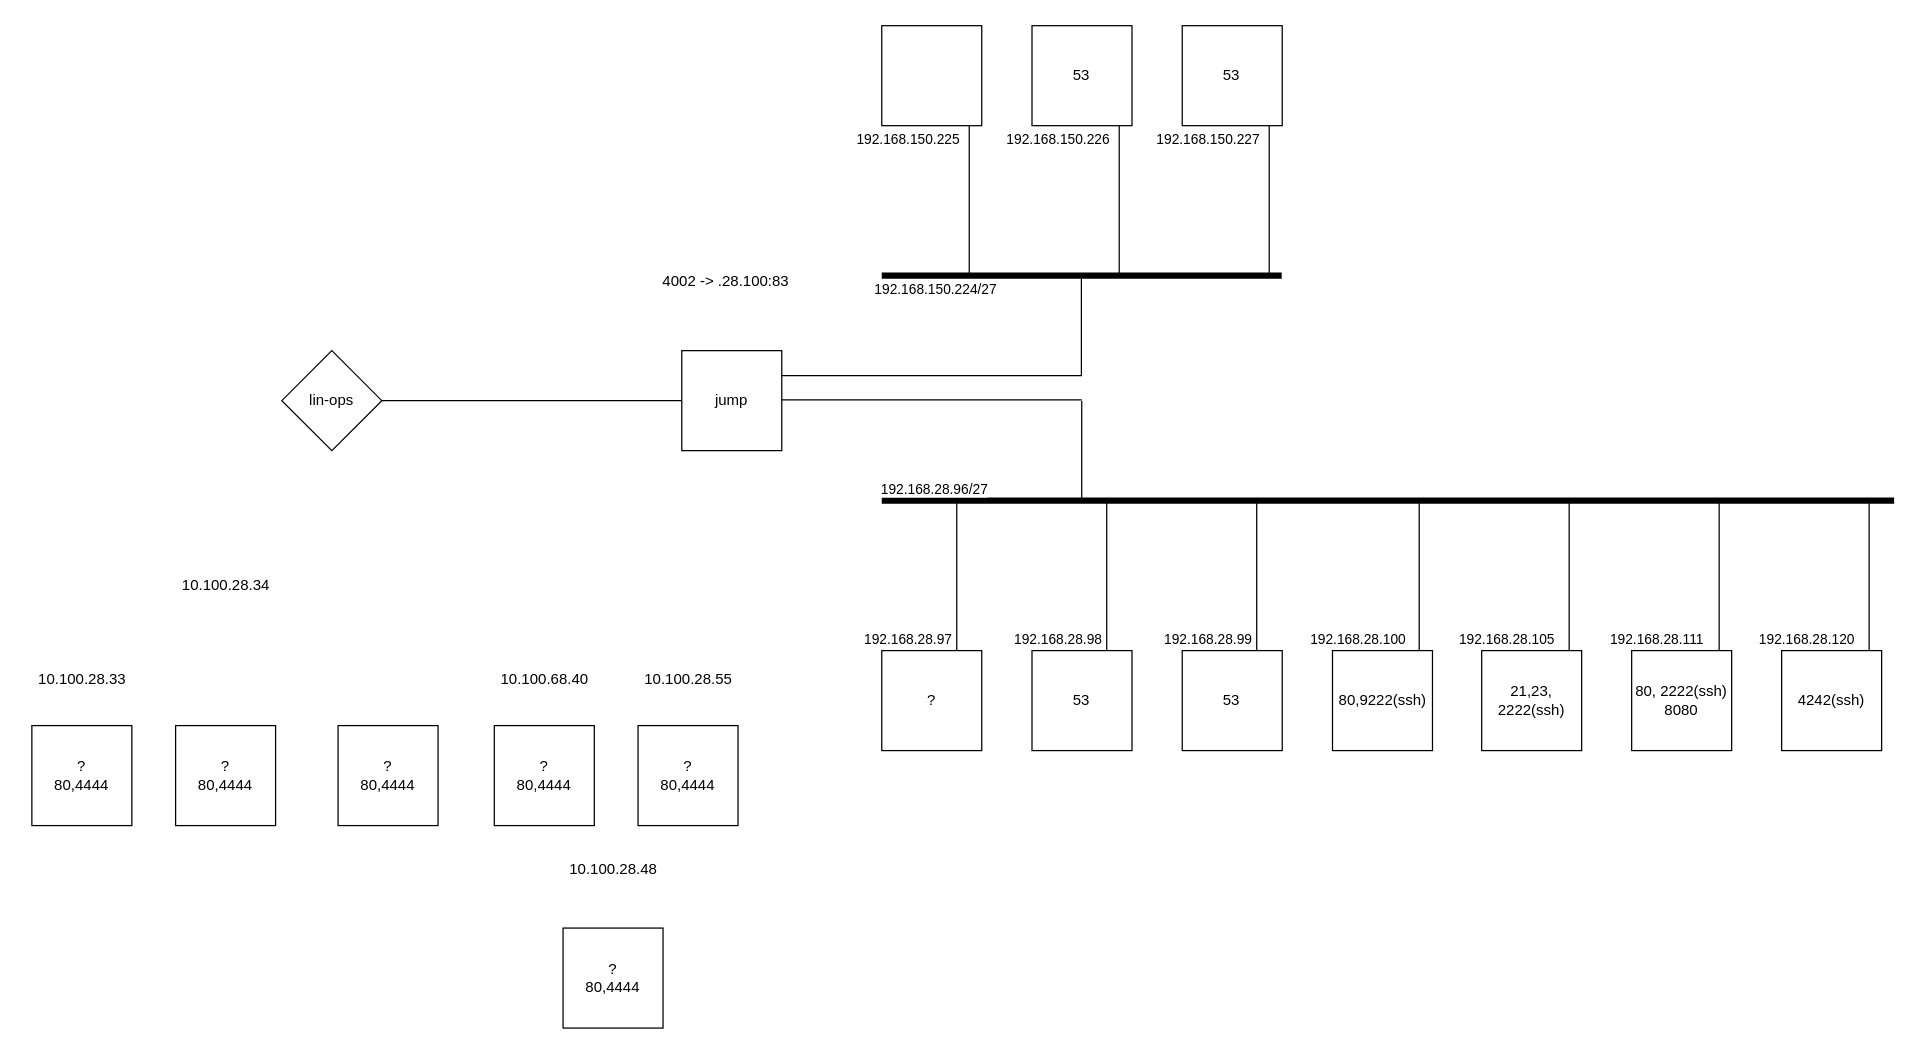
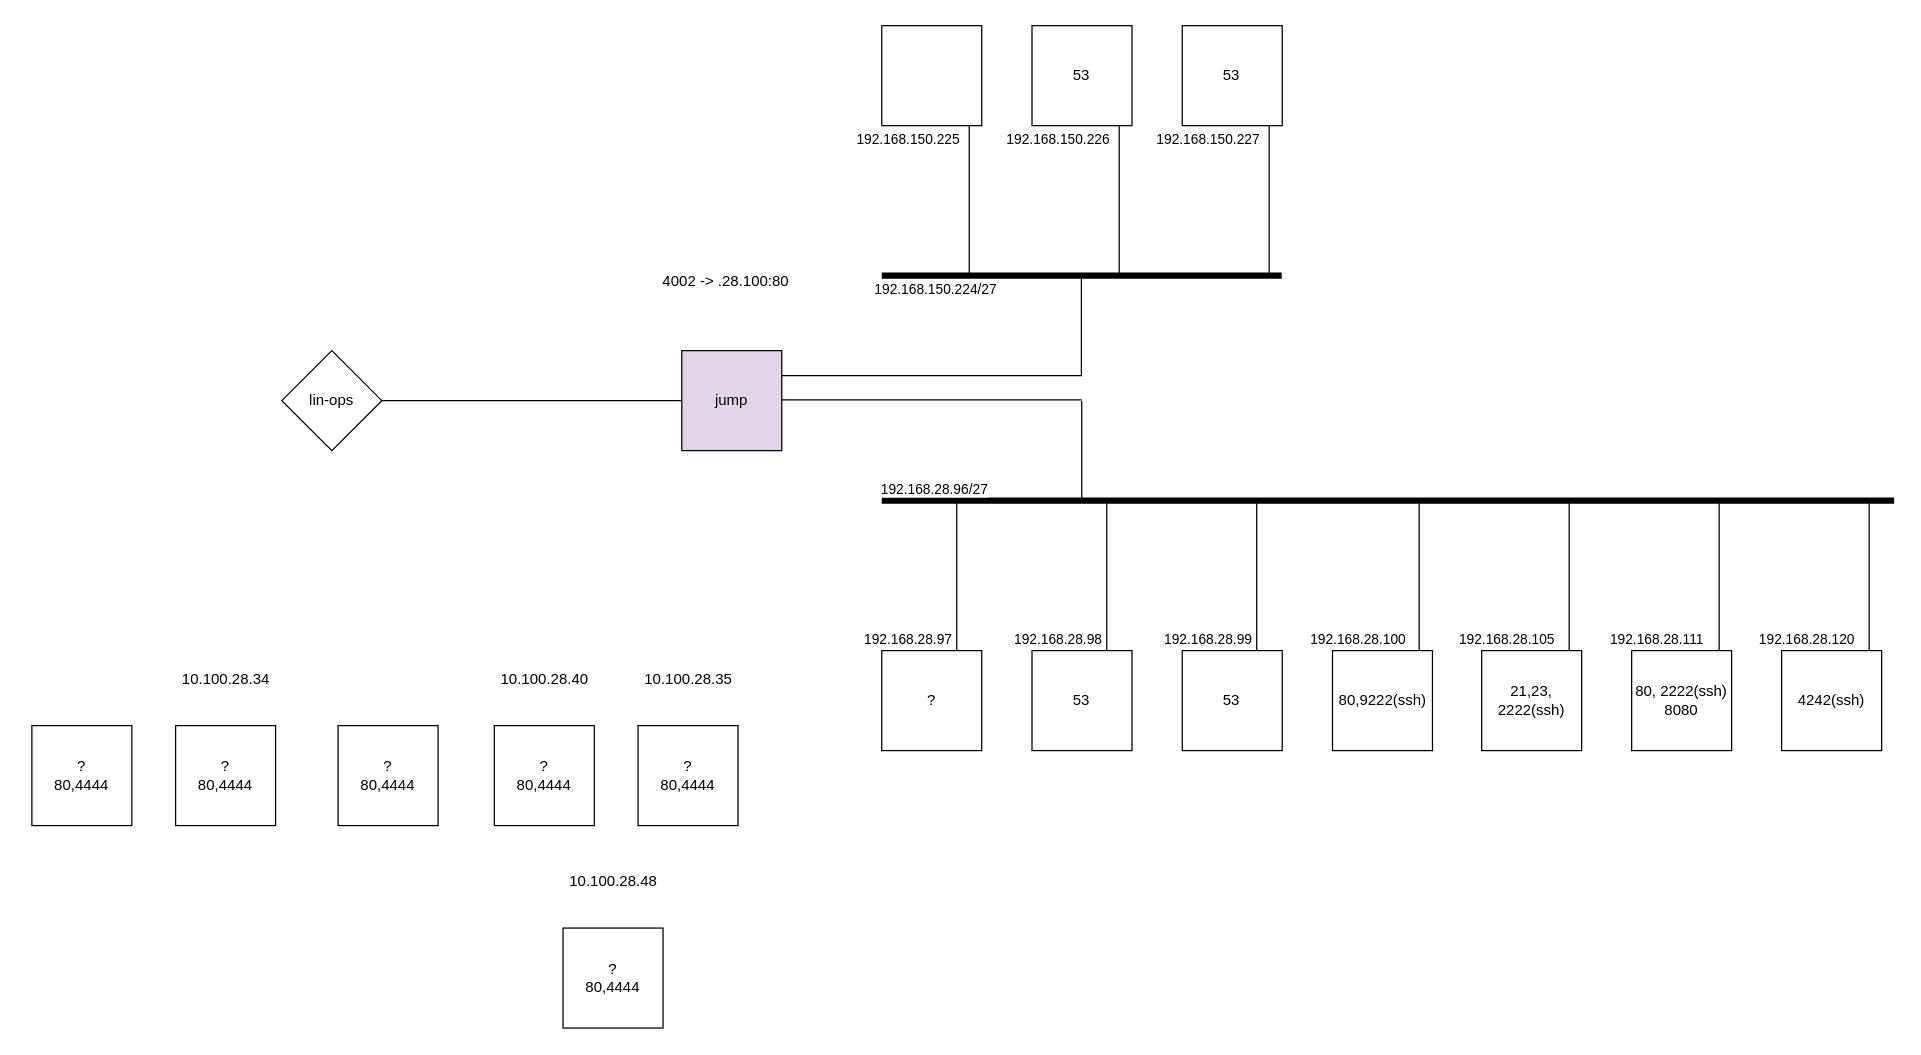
(726, 282) -> (726, 282)
(732, 401) -> (732, 401)
(226, 586) -> (226, 679)
(82, 679) -> none
(545, 679) -> (545, 679)
(689, 679) -> (689, 679)
(613, 869) -> (613, 882)
